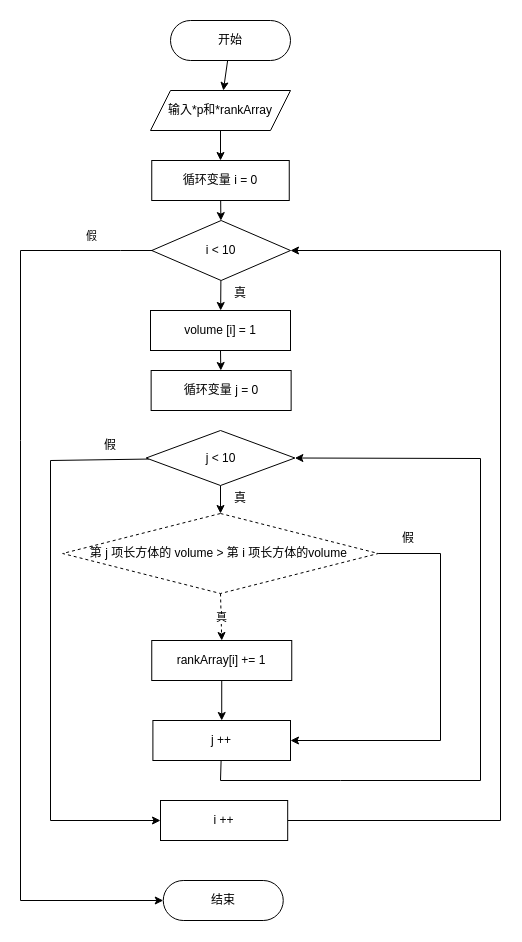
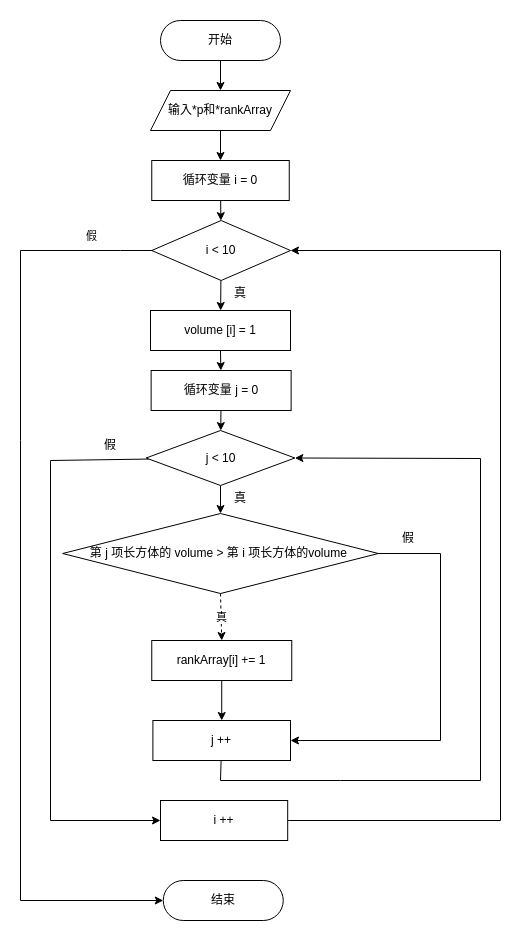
(231, 41) -> (221, 41)
none -> (221, 417)
(220, 554) -> (220, 554)
